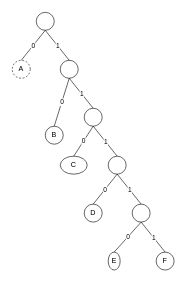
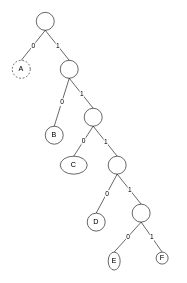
(93, 213) -> (96, 222)
(165, 261) -> (162, 258)
